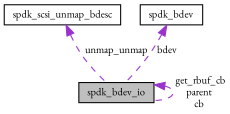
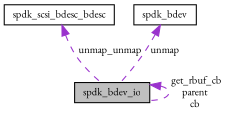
(62, 15) -> (59, 15)
(166, 50) -> (164, 50)
